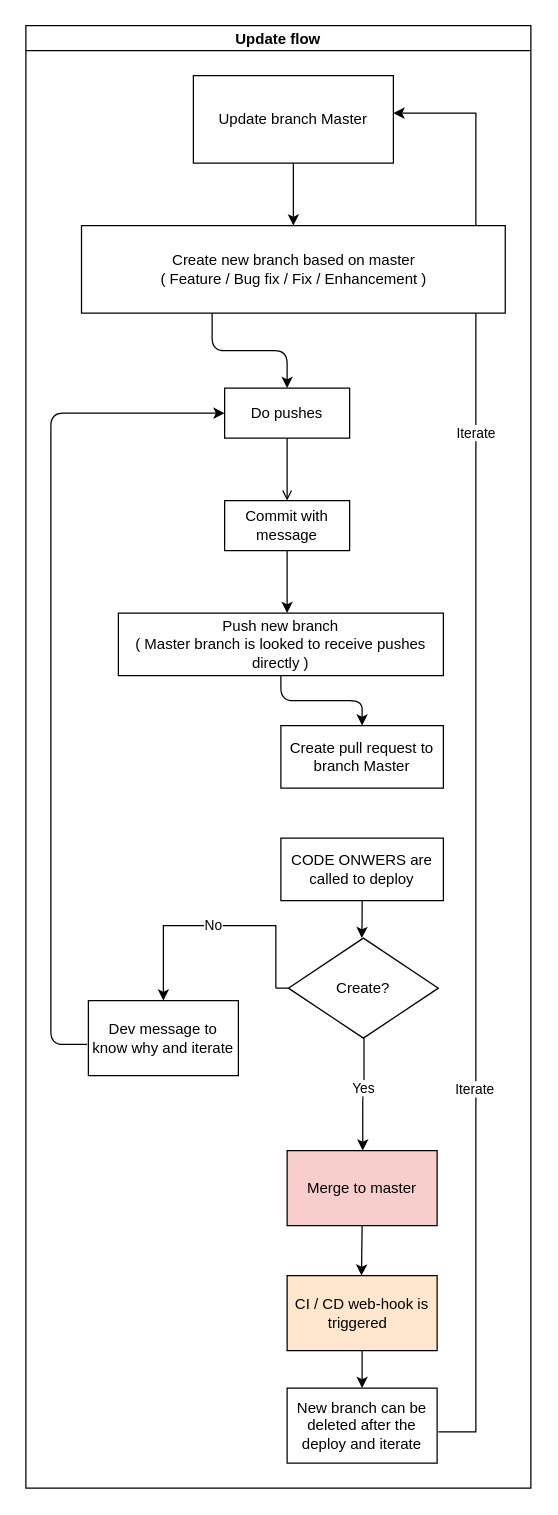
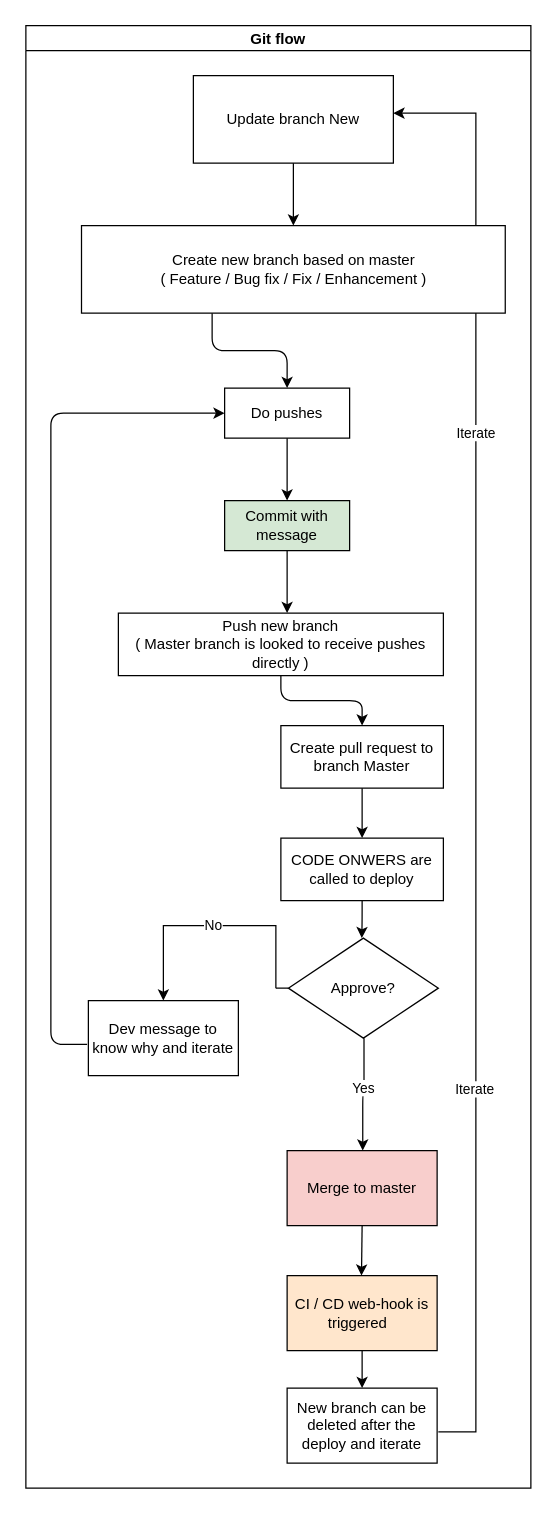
(278, 39) -> (278, 39)
(293, 119) -> (293, 119)
(287, 493) -> (287, 491)
(287, 526) -> (287, 526)
none -> (362, 808)
(363, 988) -> (363, 988)
